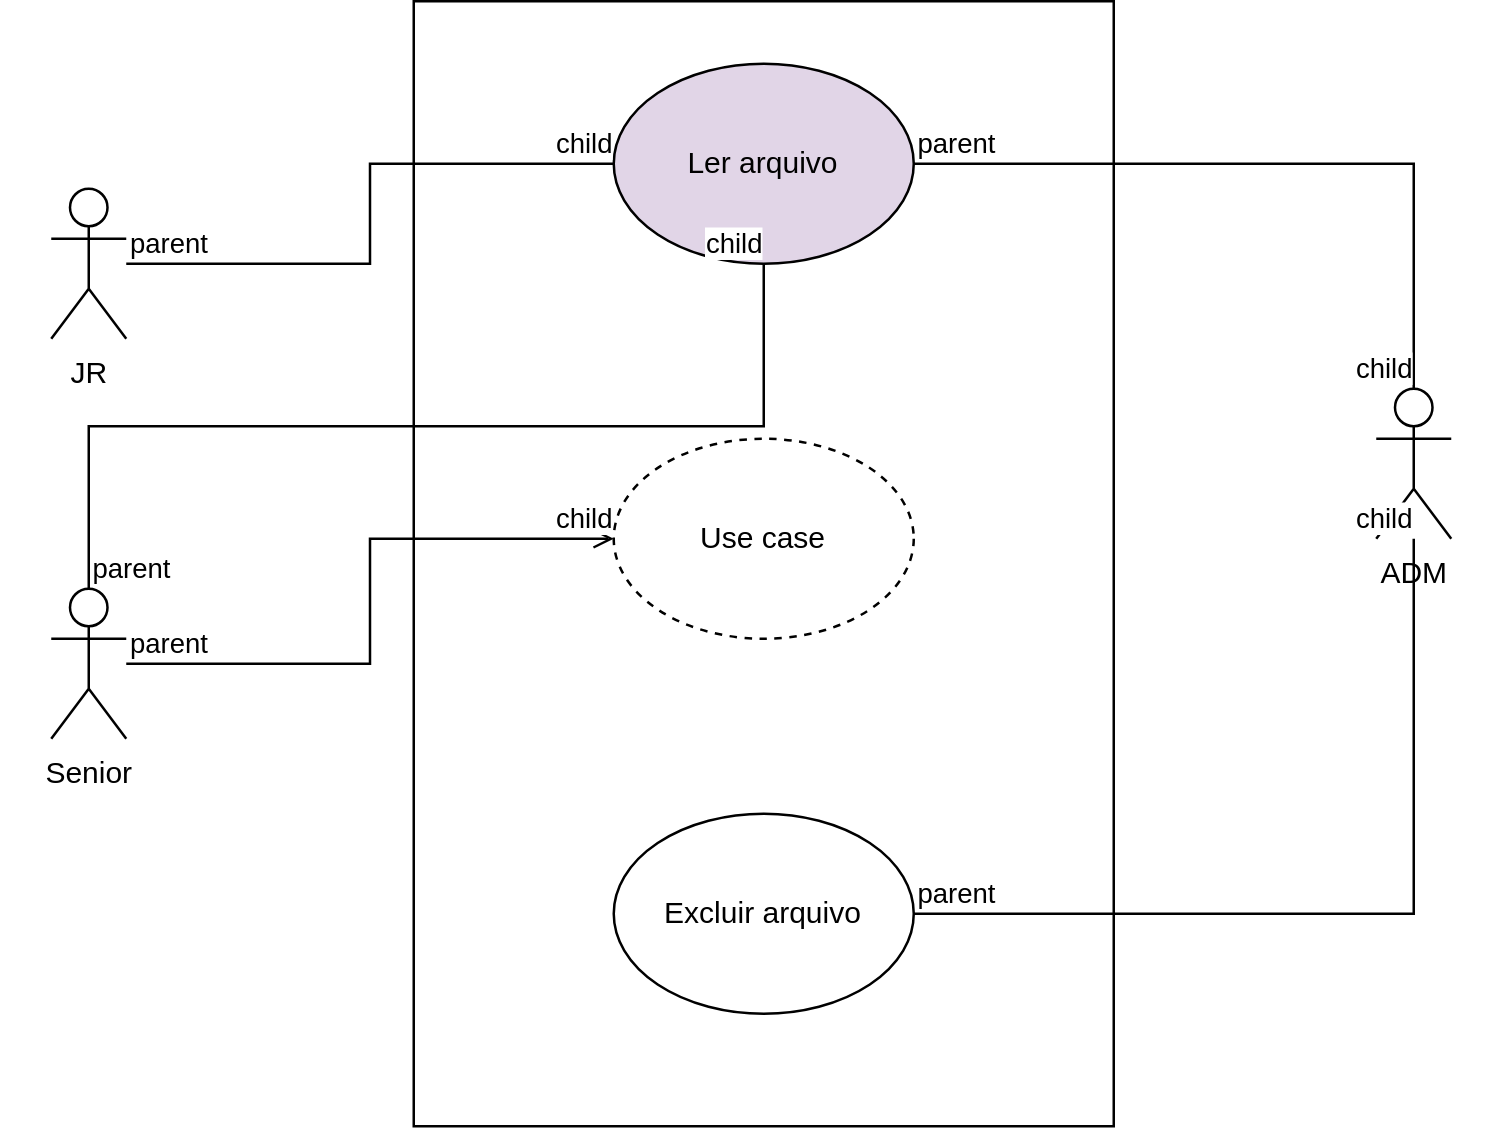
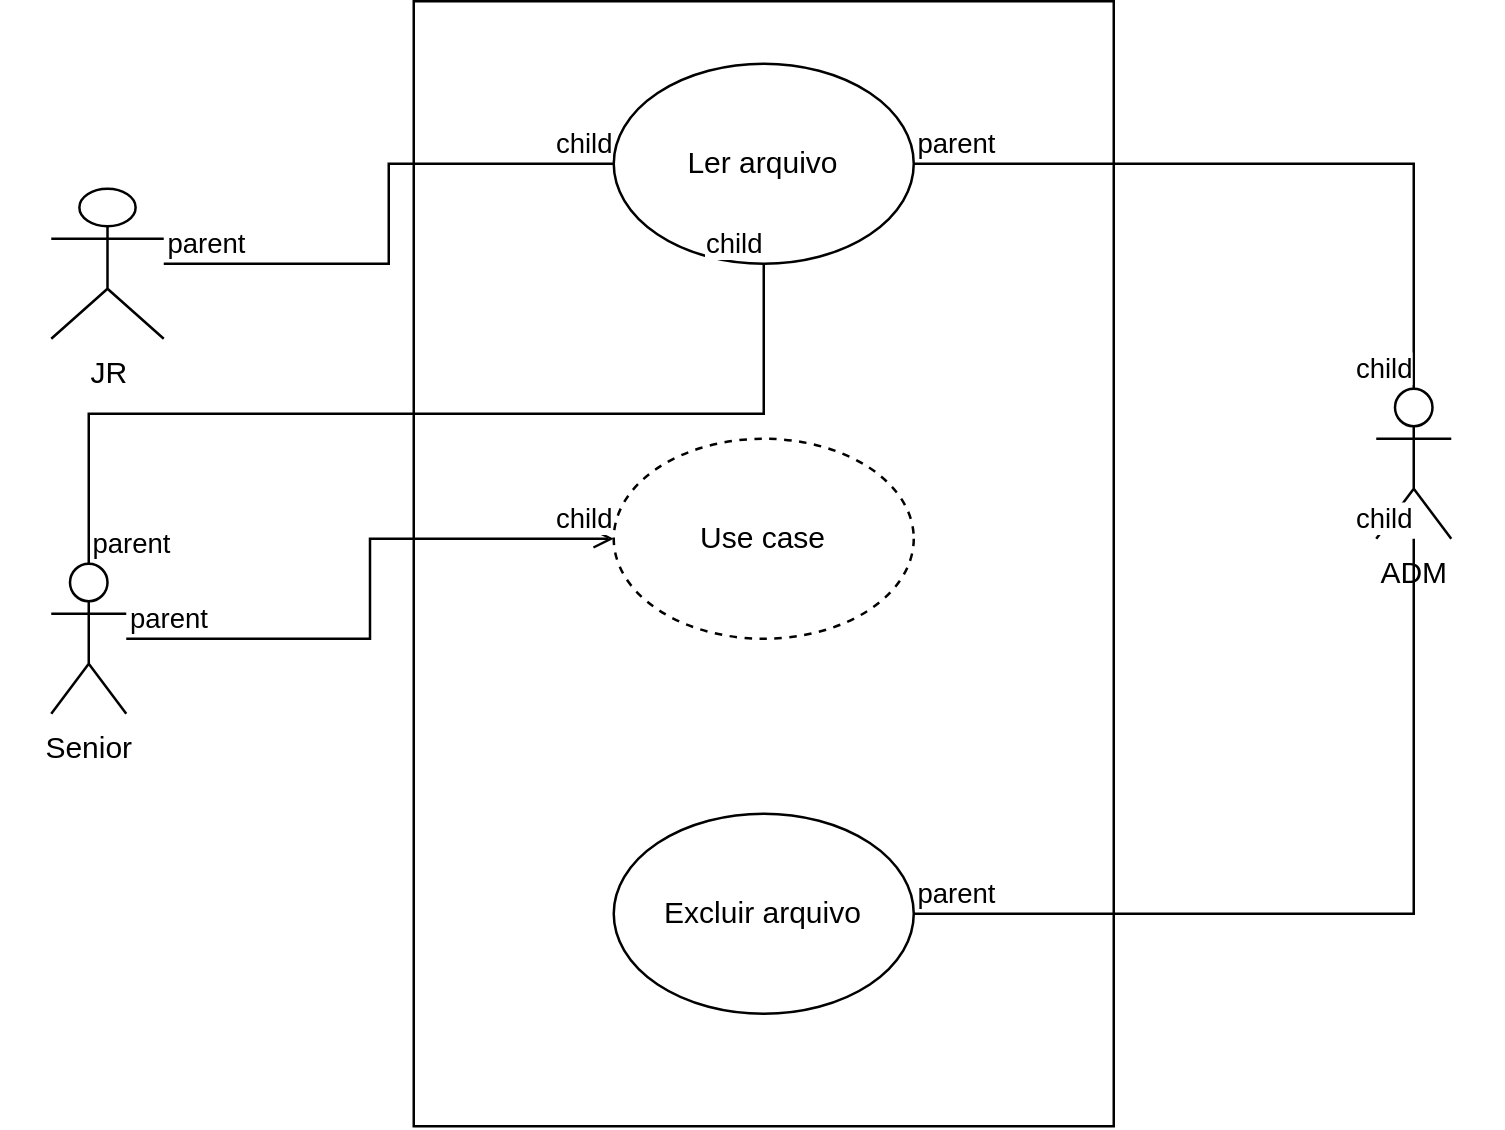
(764, 164) -> (764, 164)
(89, 264) -> (108, 264)
(89, 664) -> (89, 639)
